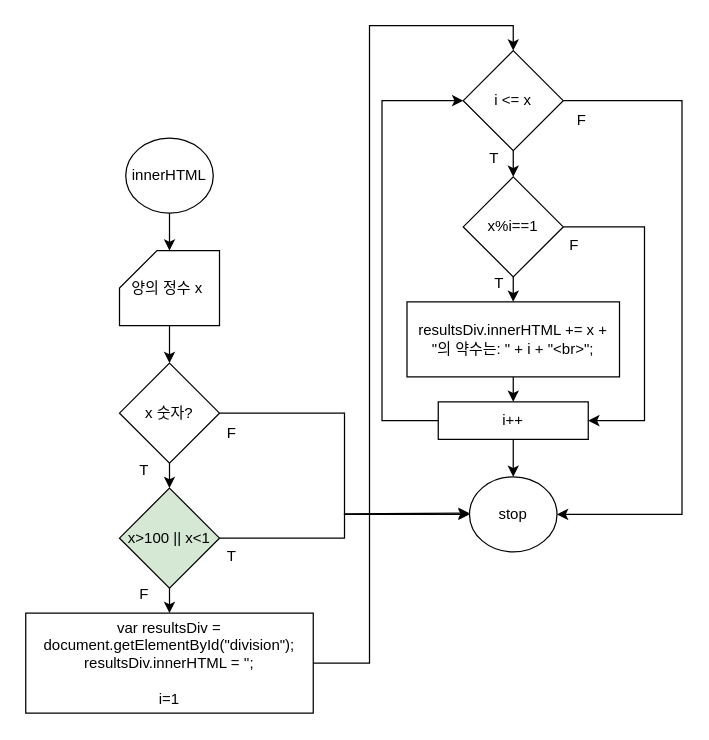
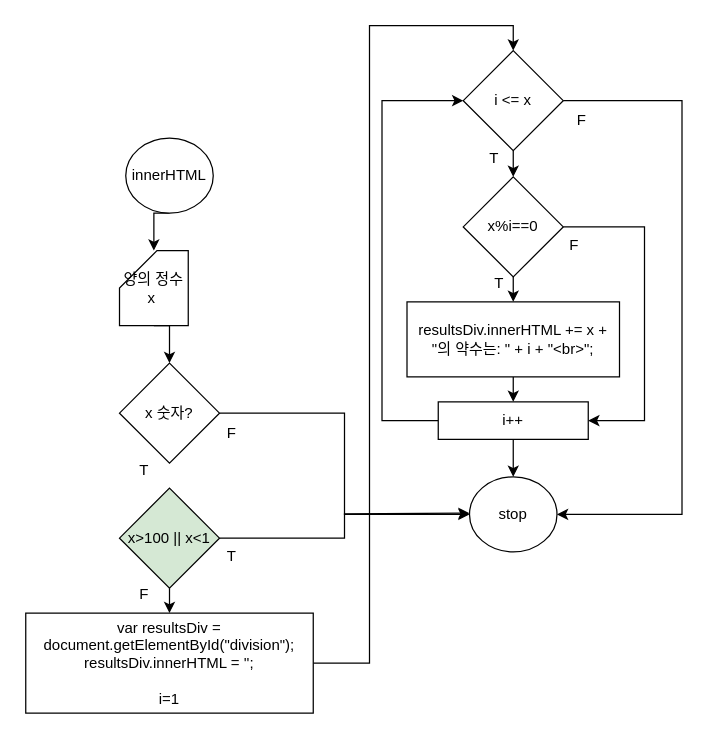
(513, 227) -> (513, 227)
(169, 288) -> (154, 288)
(169, 471) -> none
